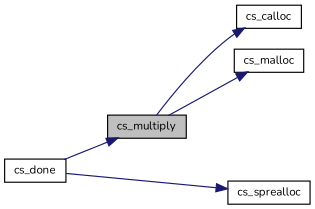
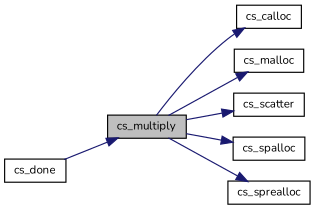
none -> (269, 105)
none -> (269, 149)
(141, 181) -> (203, 157)
